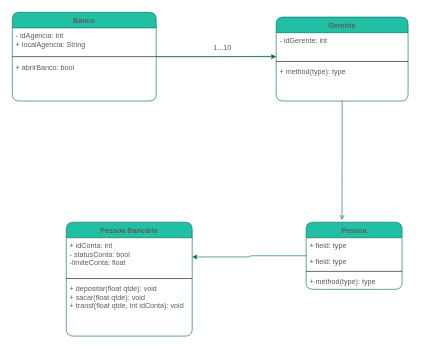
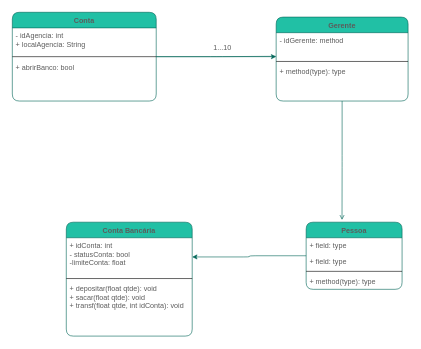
(84, 20) -> (84, 20)
(307, 41) -> (314, 41)
(129, 230) -> (129, 230)
